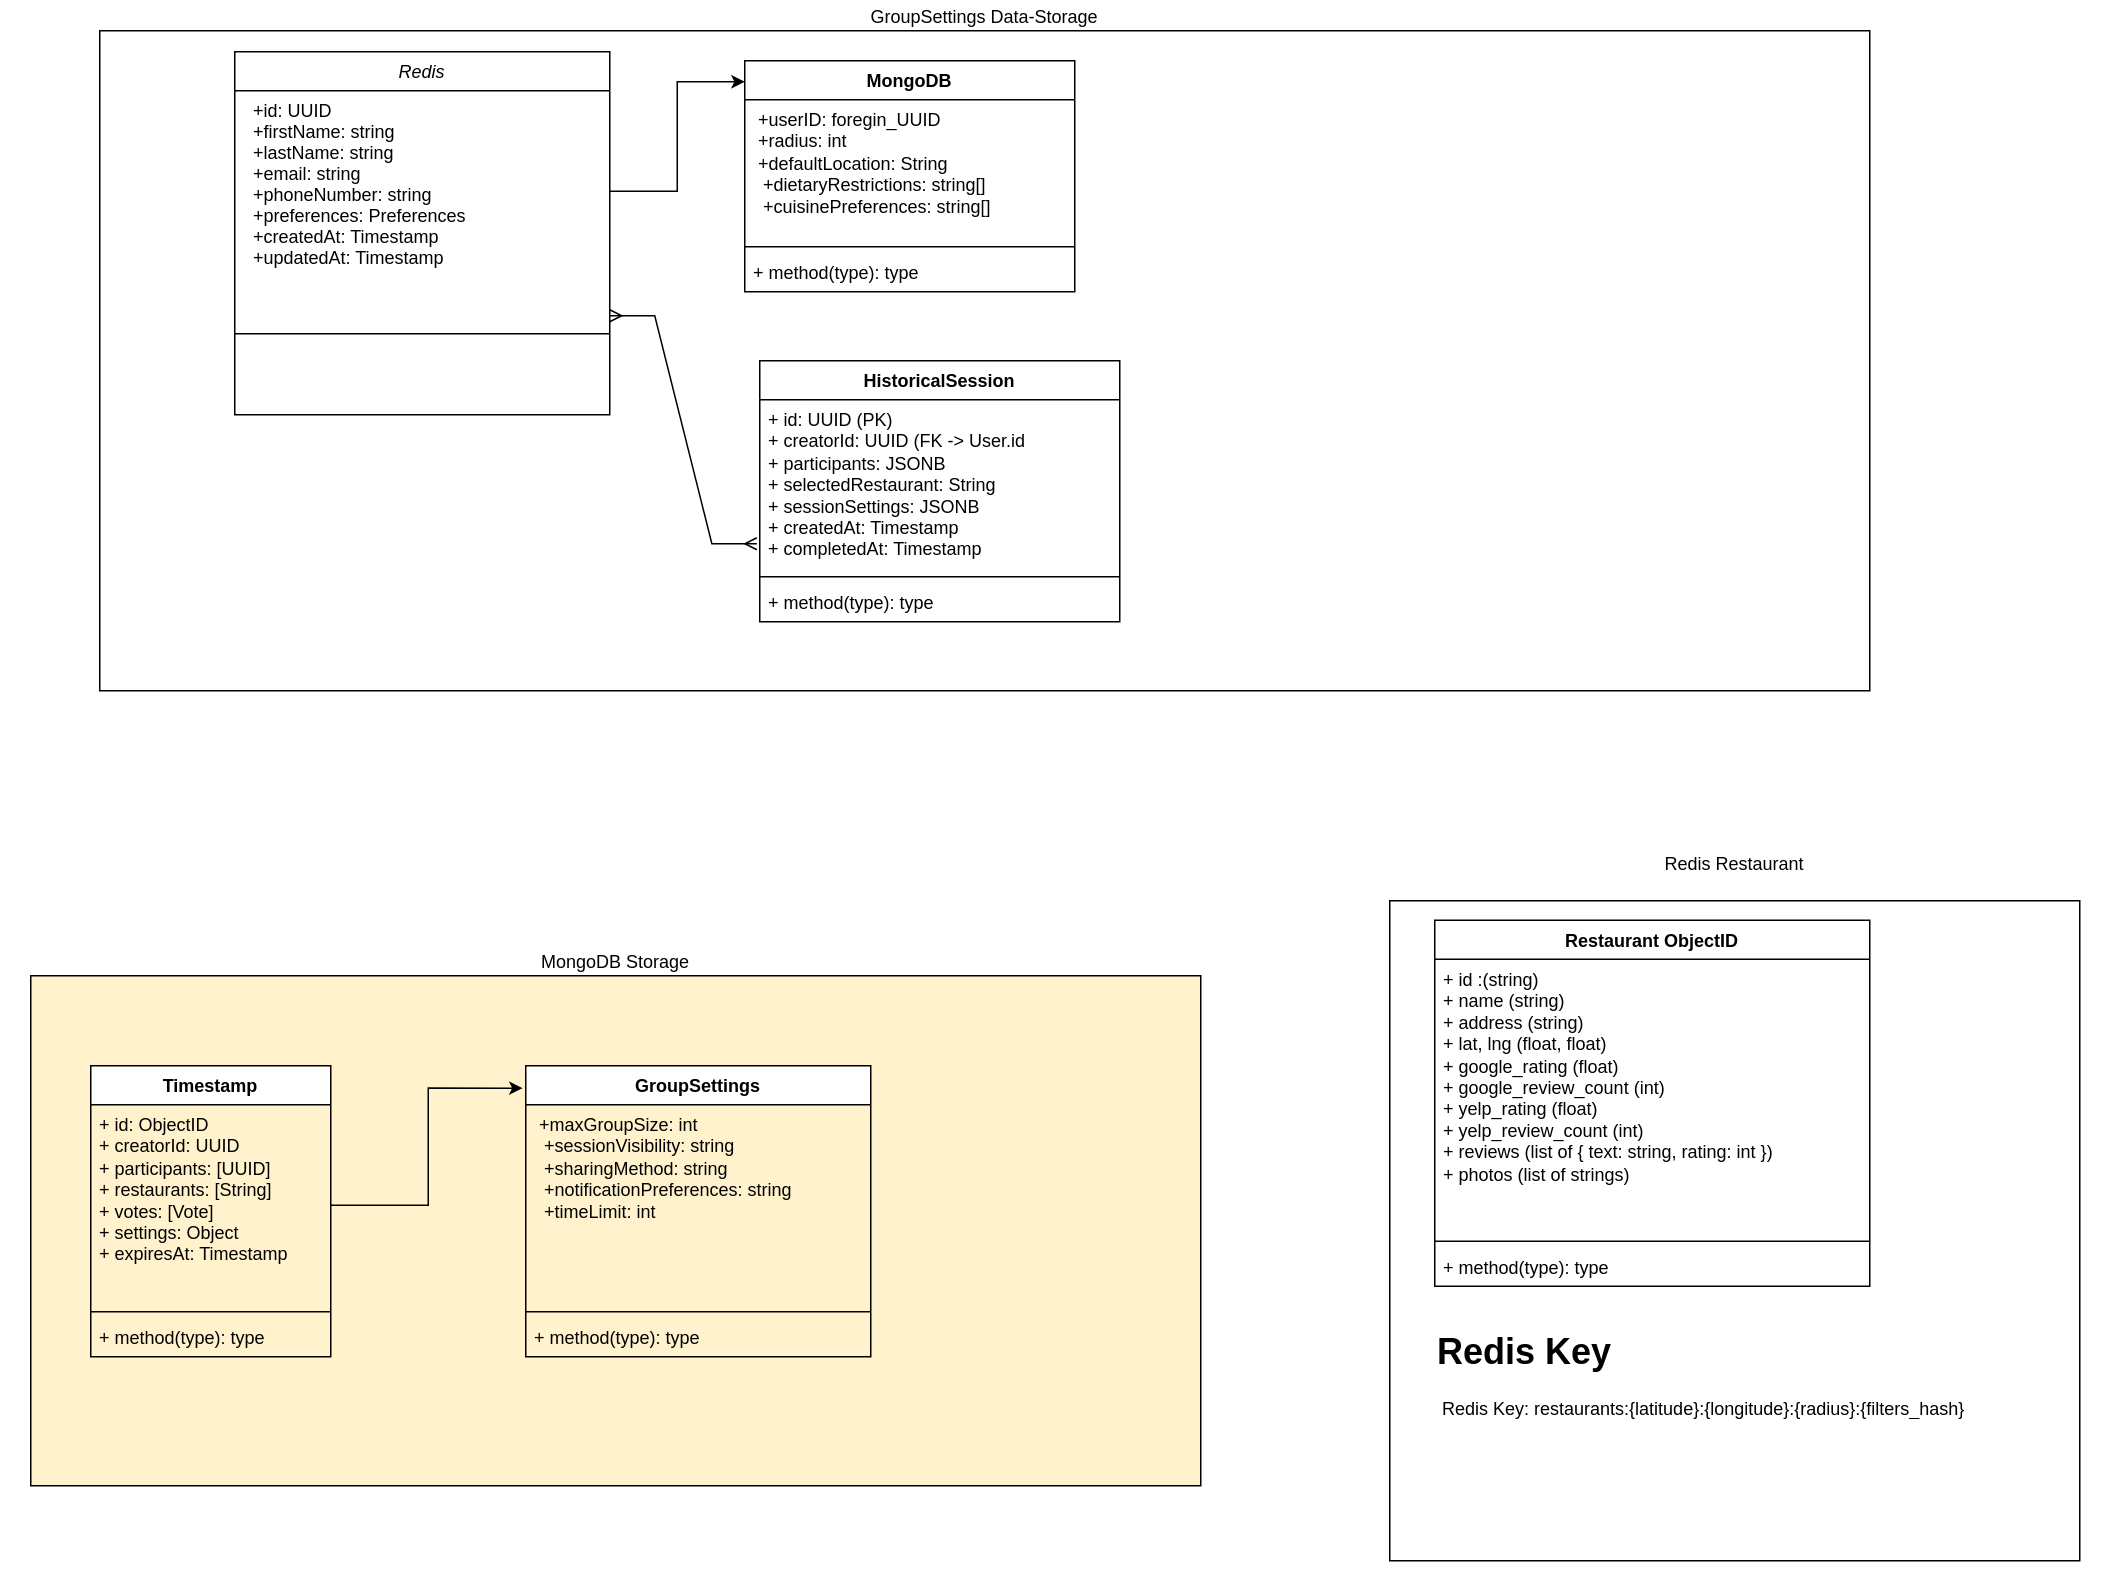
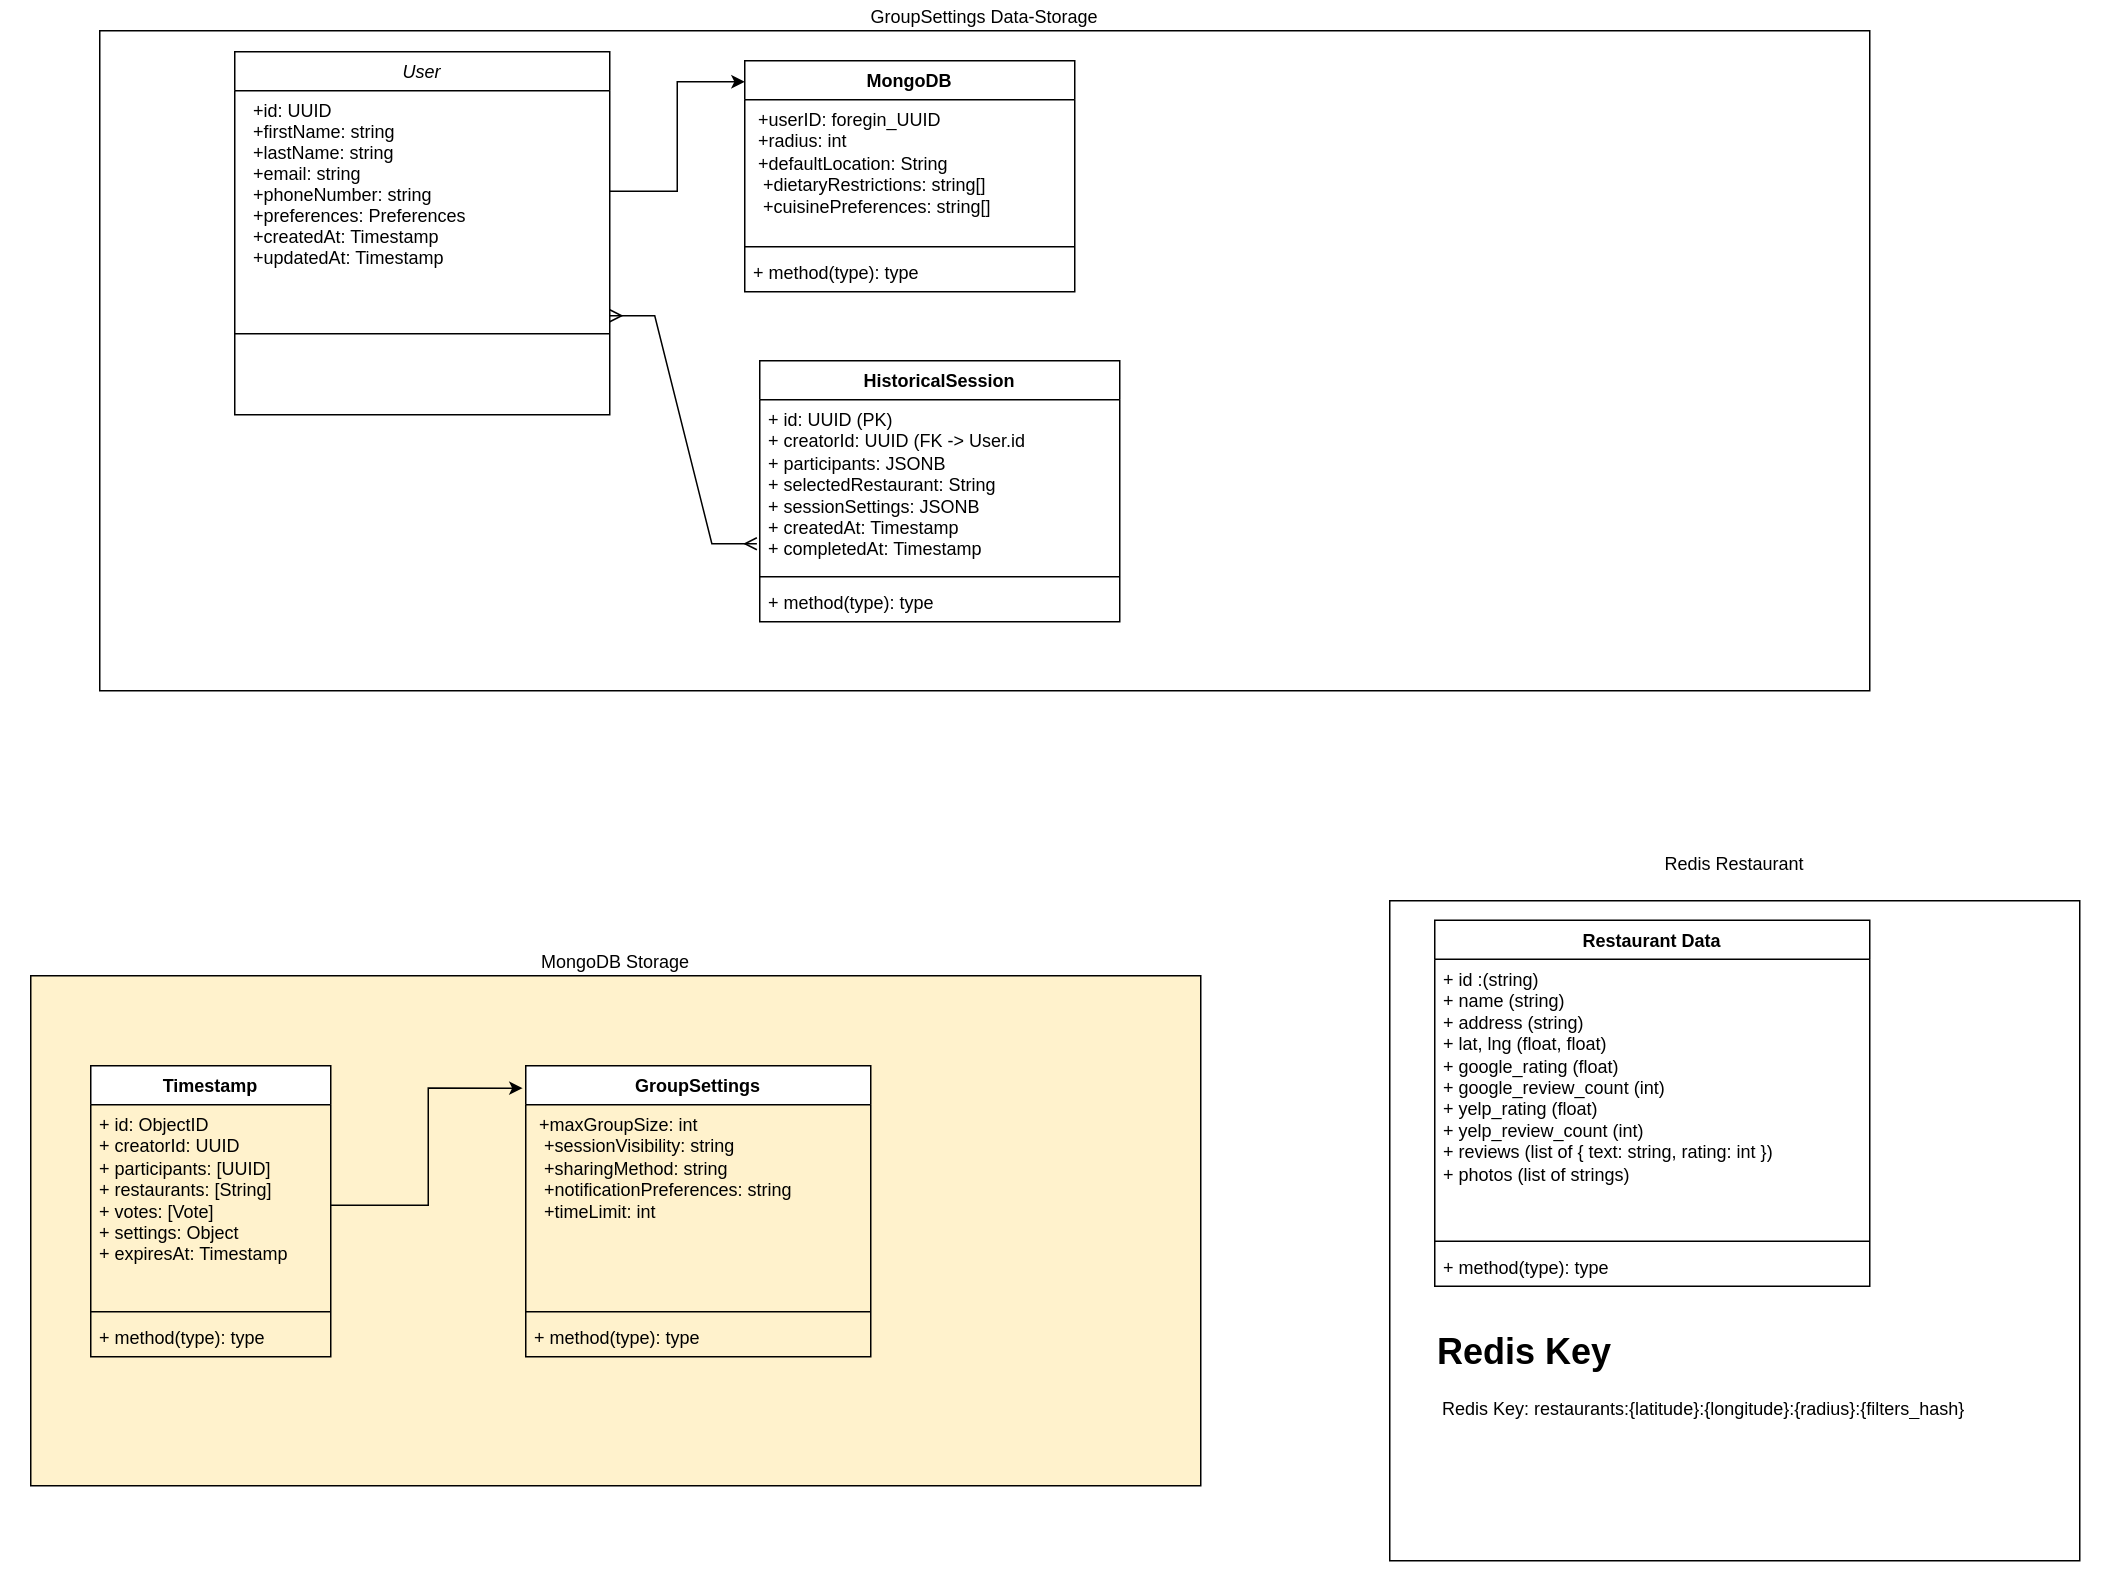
(422, 72) -> (422, 72)
(1652, 942) -> (1652, 942)
